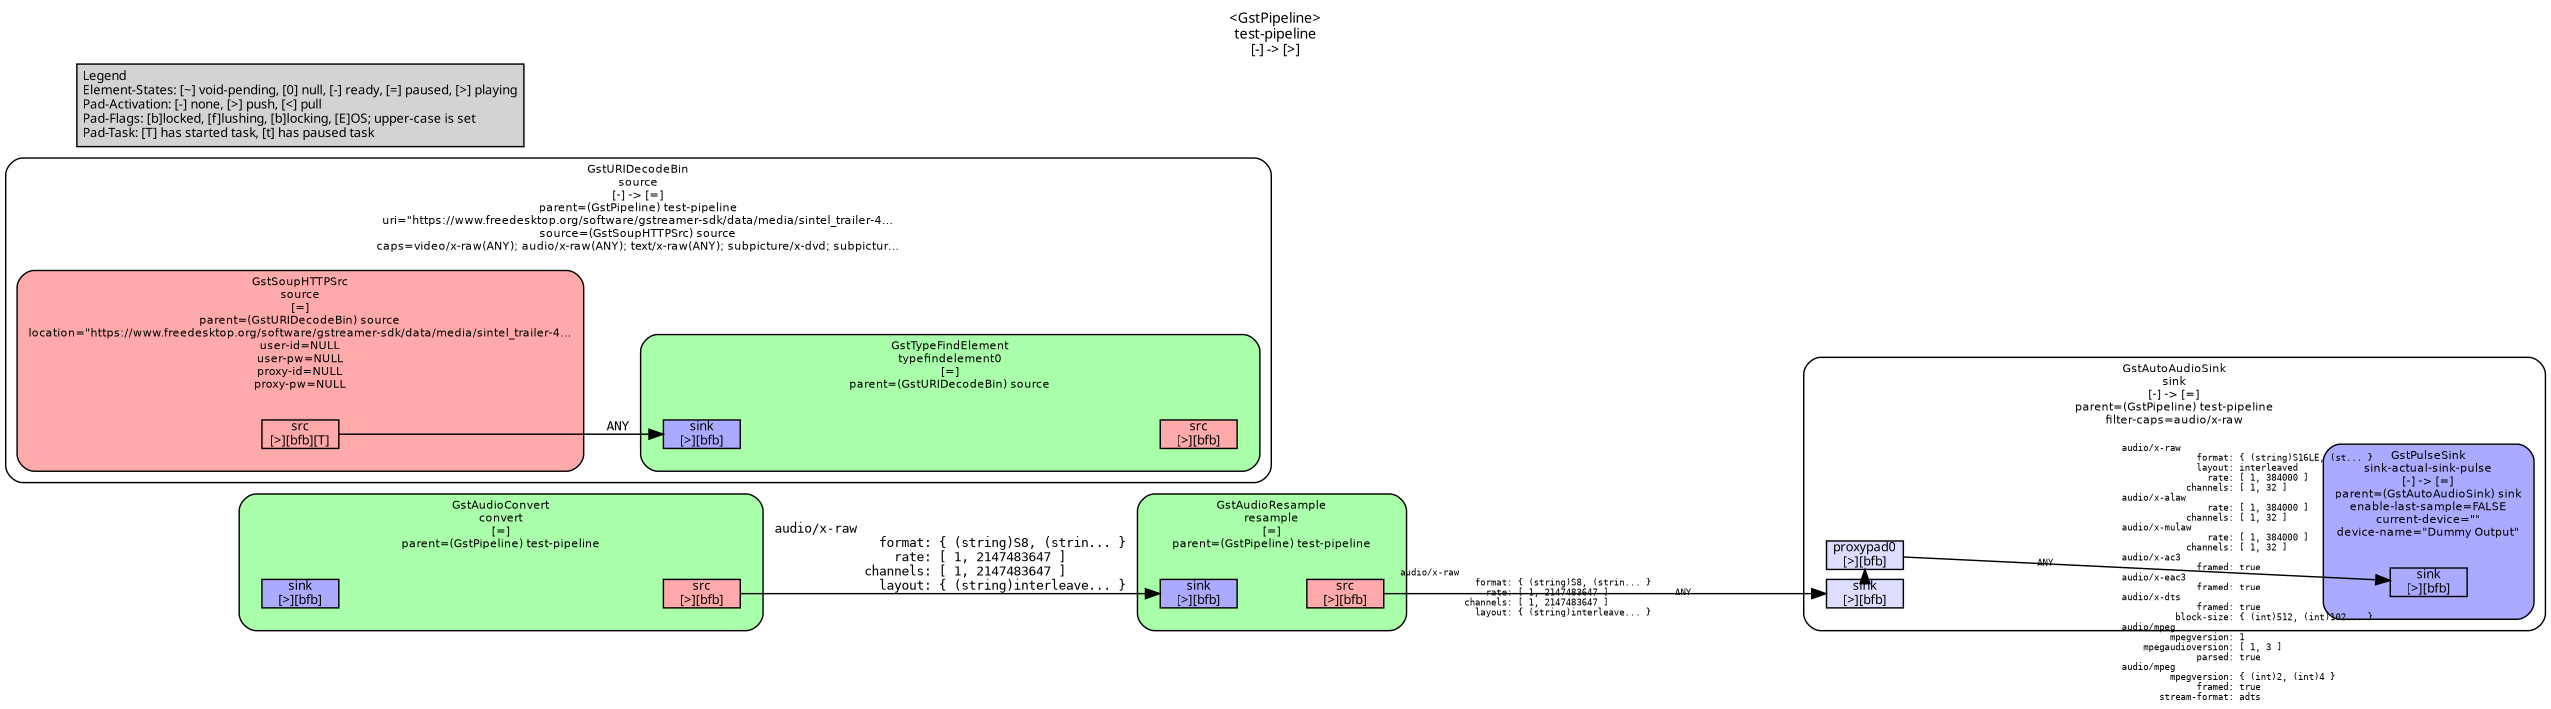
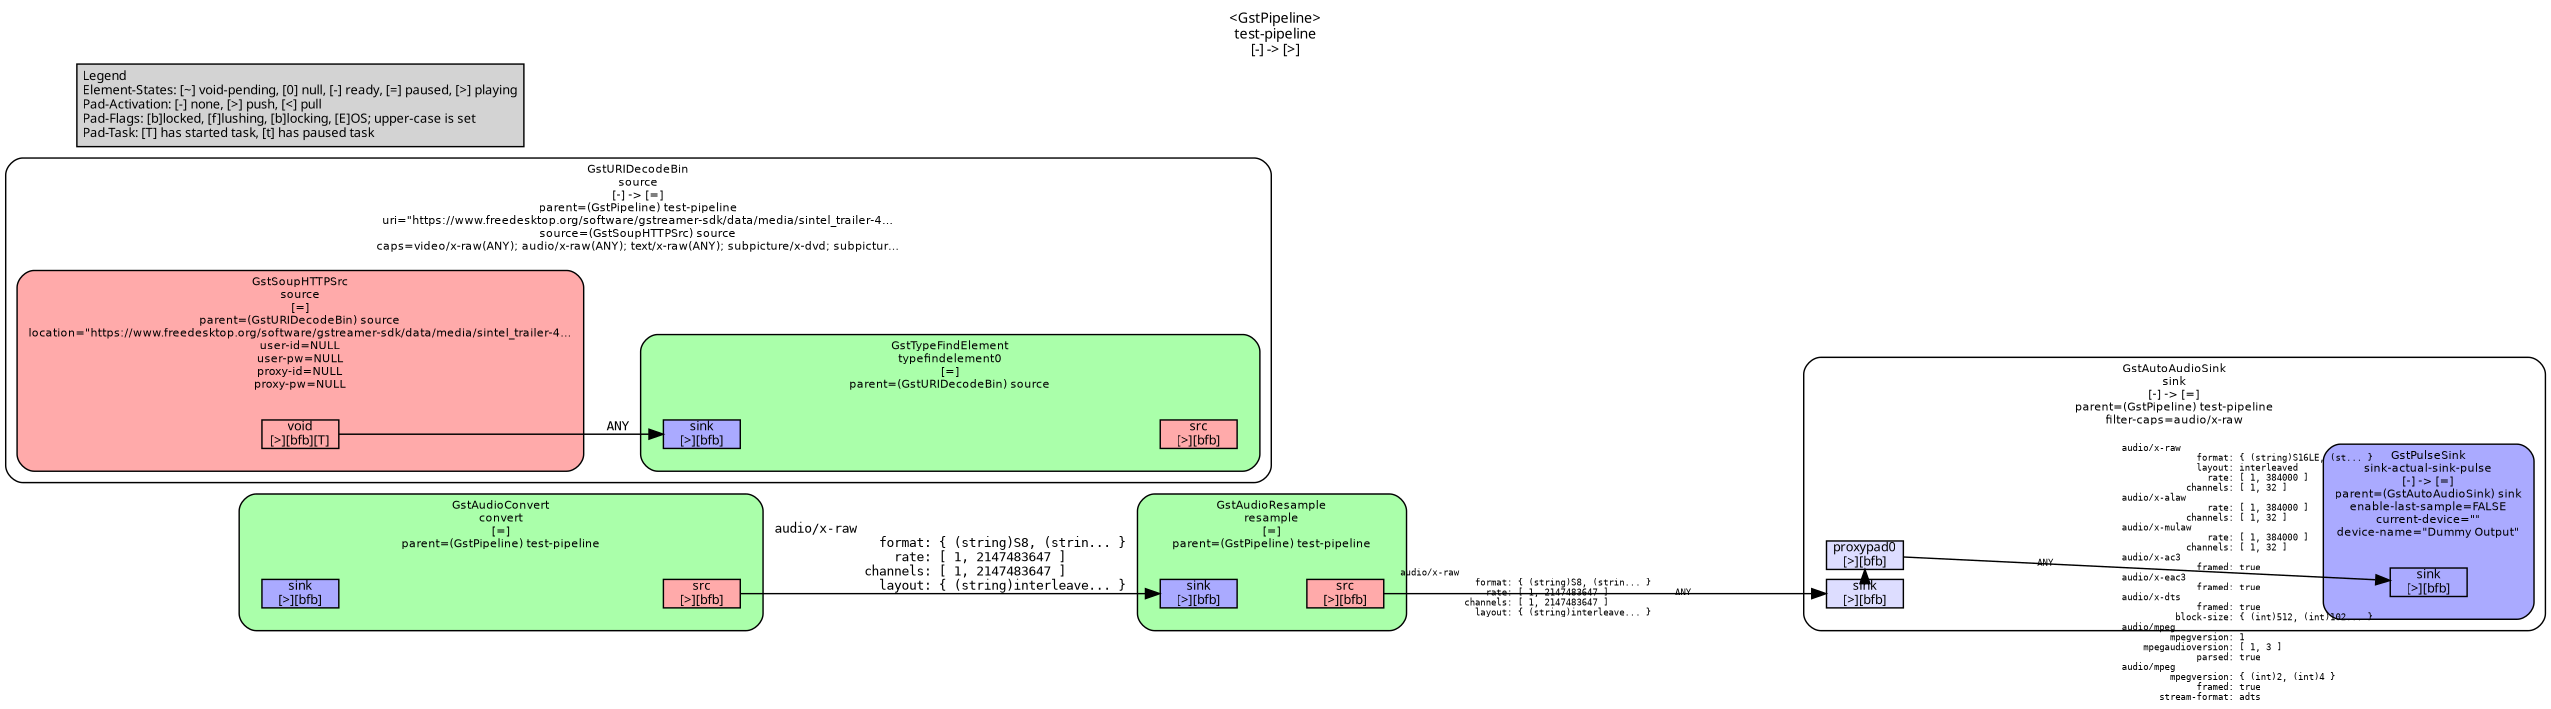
(300, 434) -> (300, 434)
